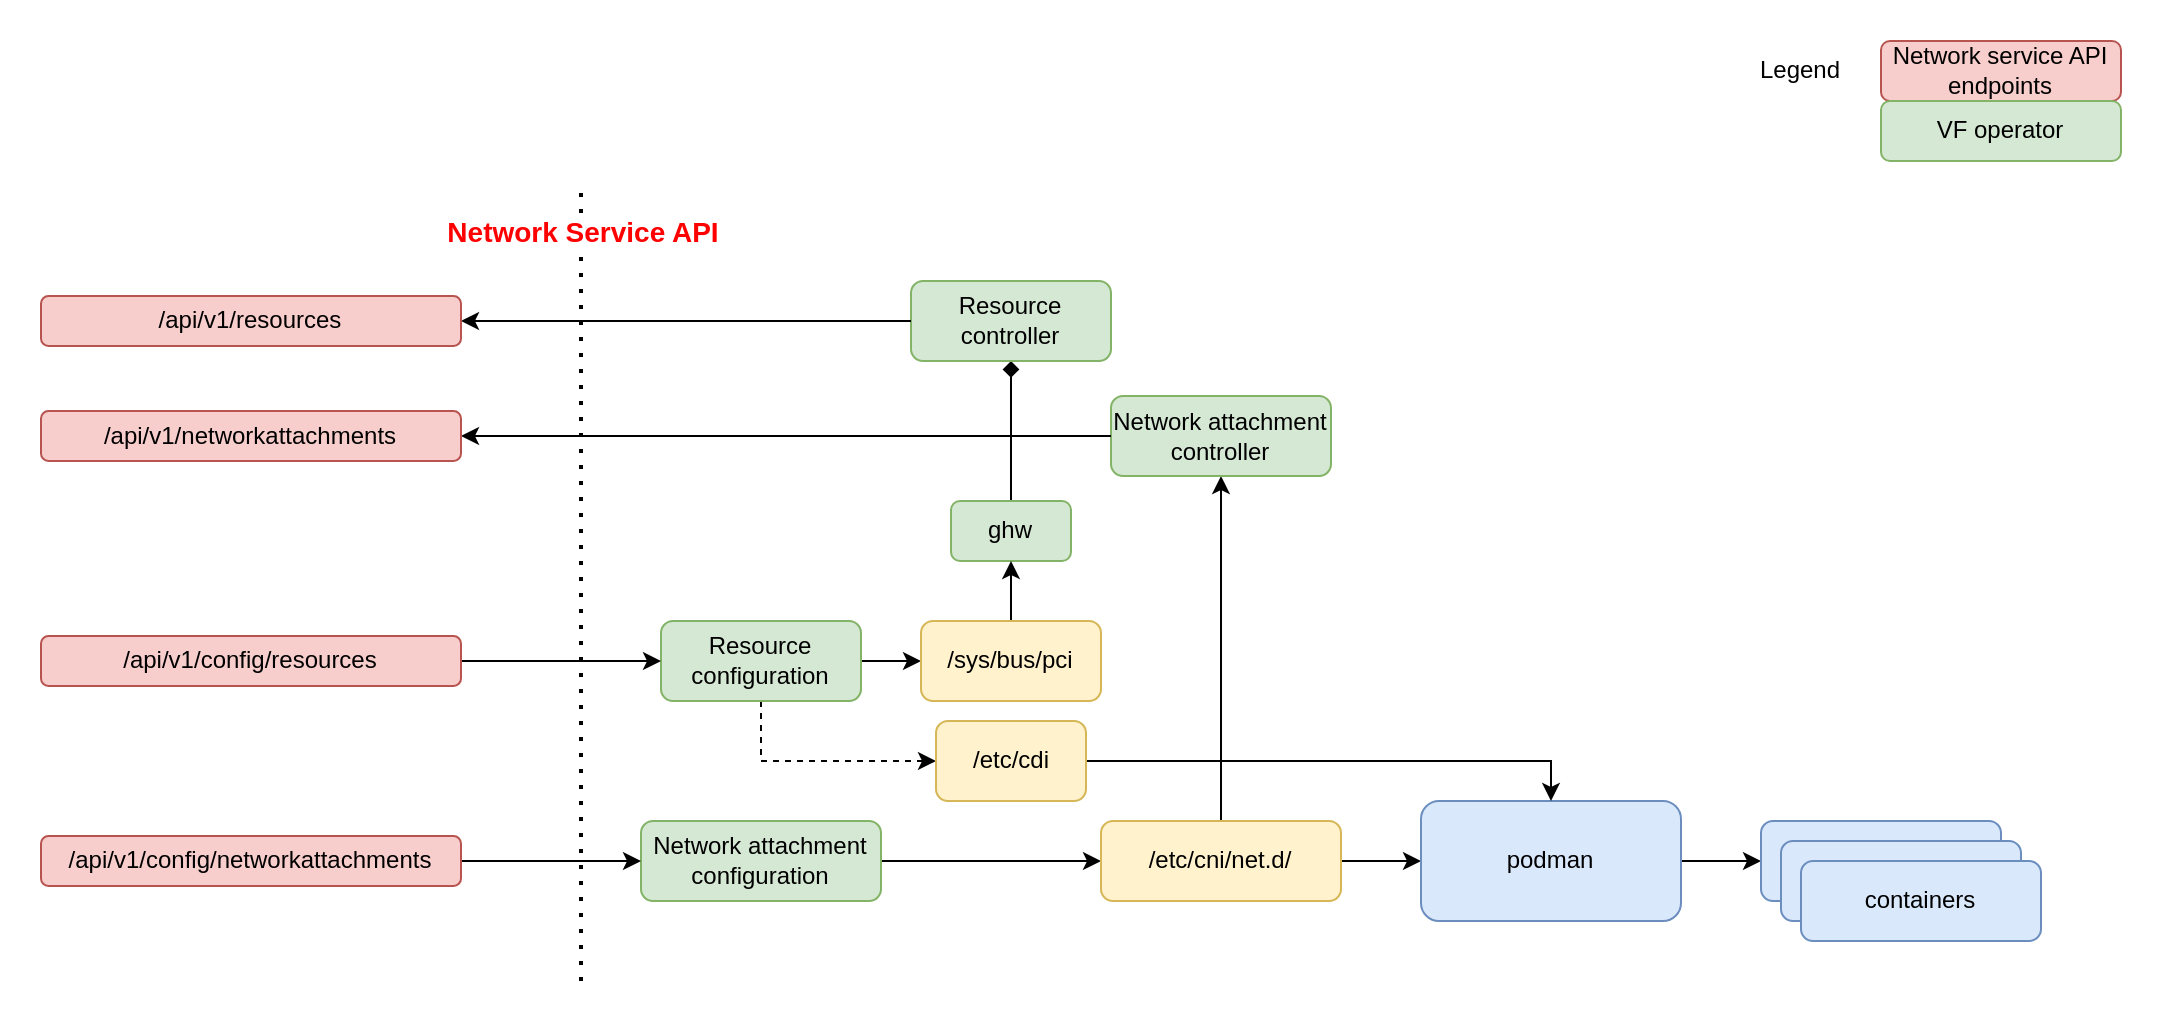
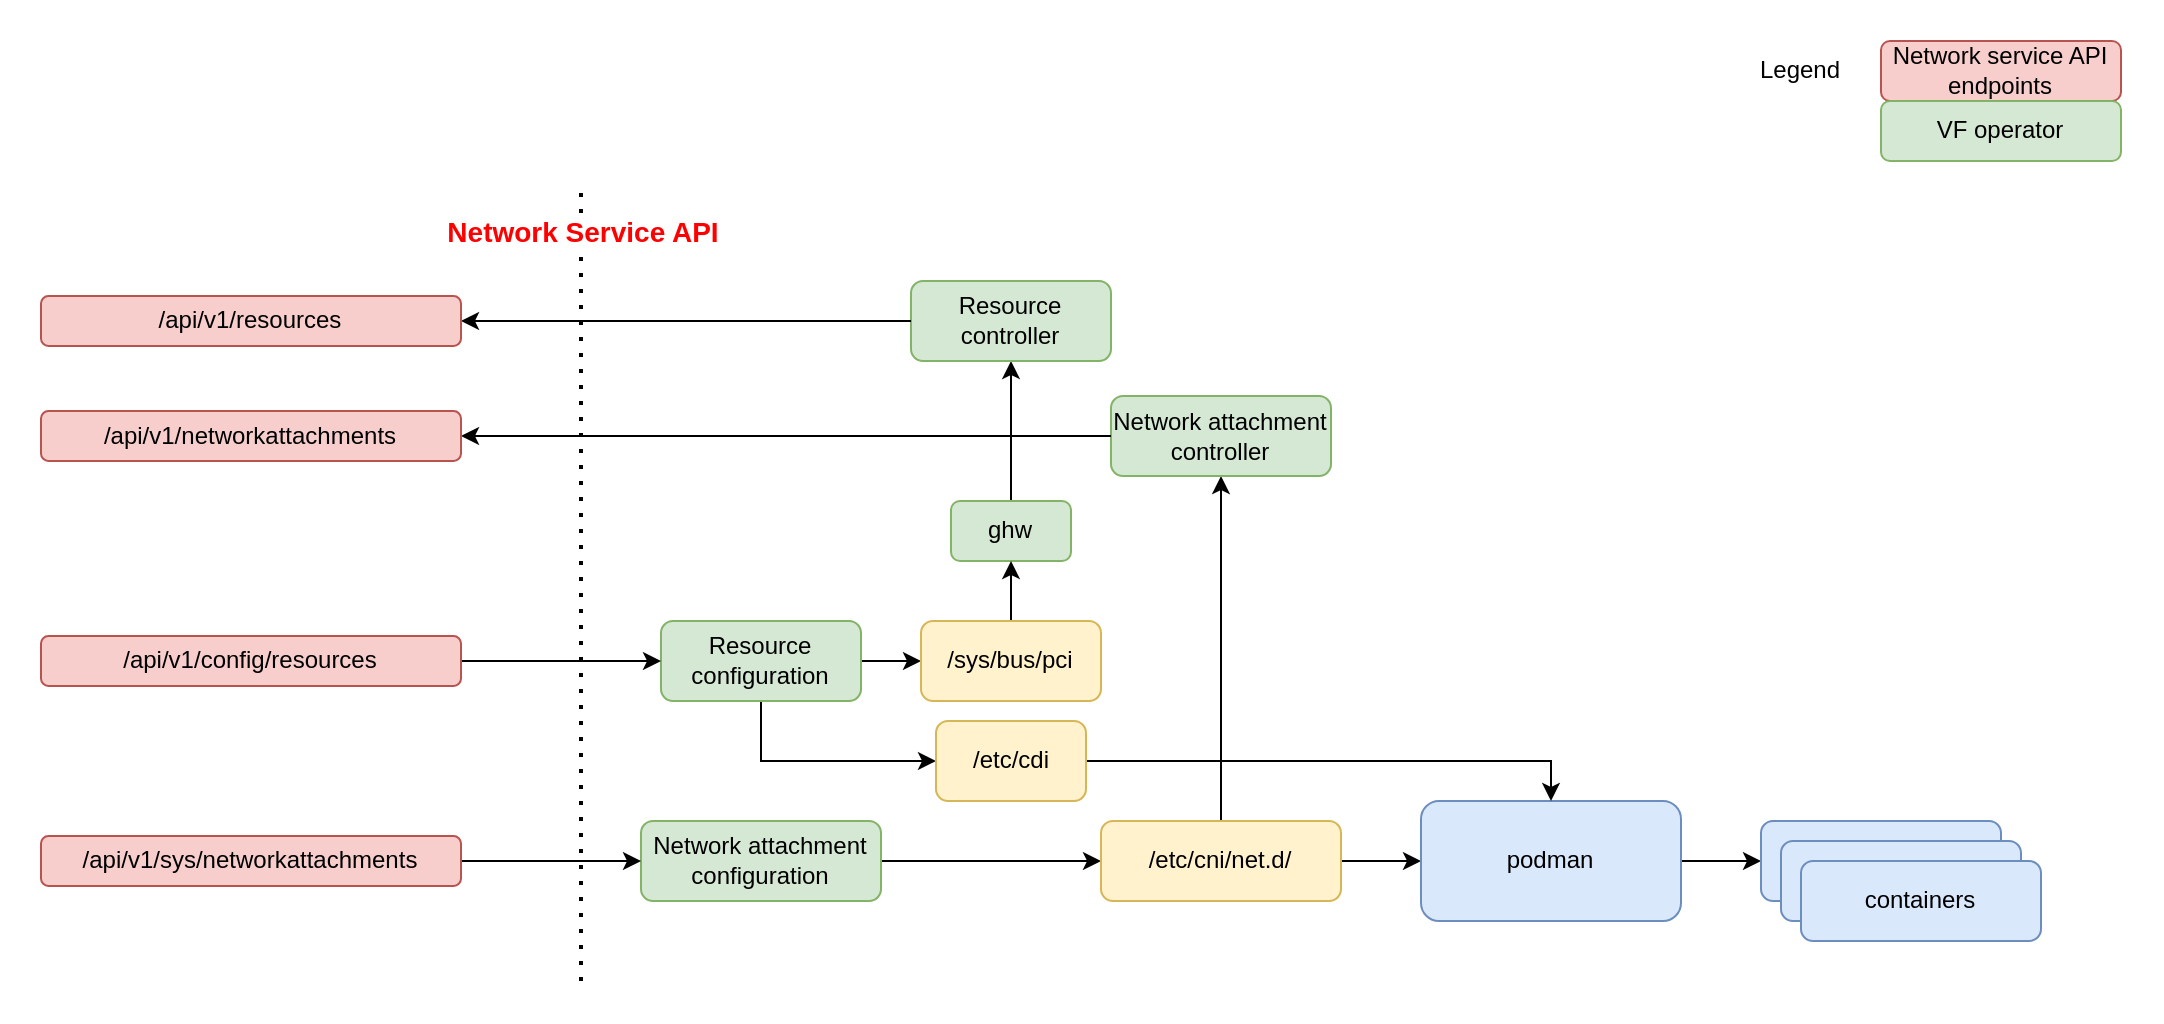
(1011, 377) -> (1011, 376)
(810, 761) -> (810, 761)
(251, 861) -> (251, 861)
